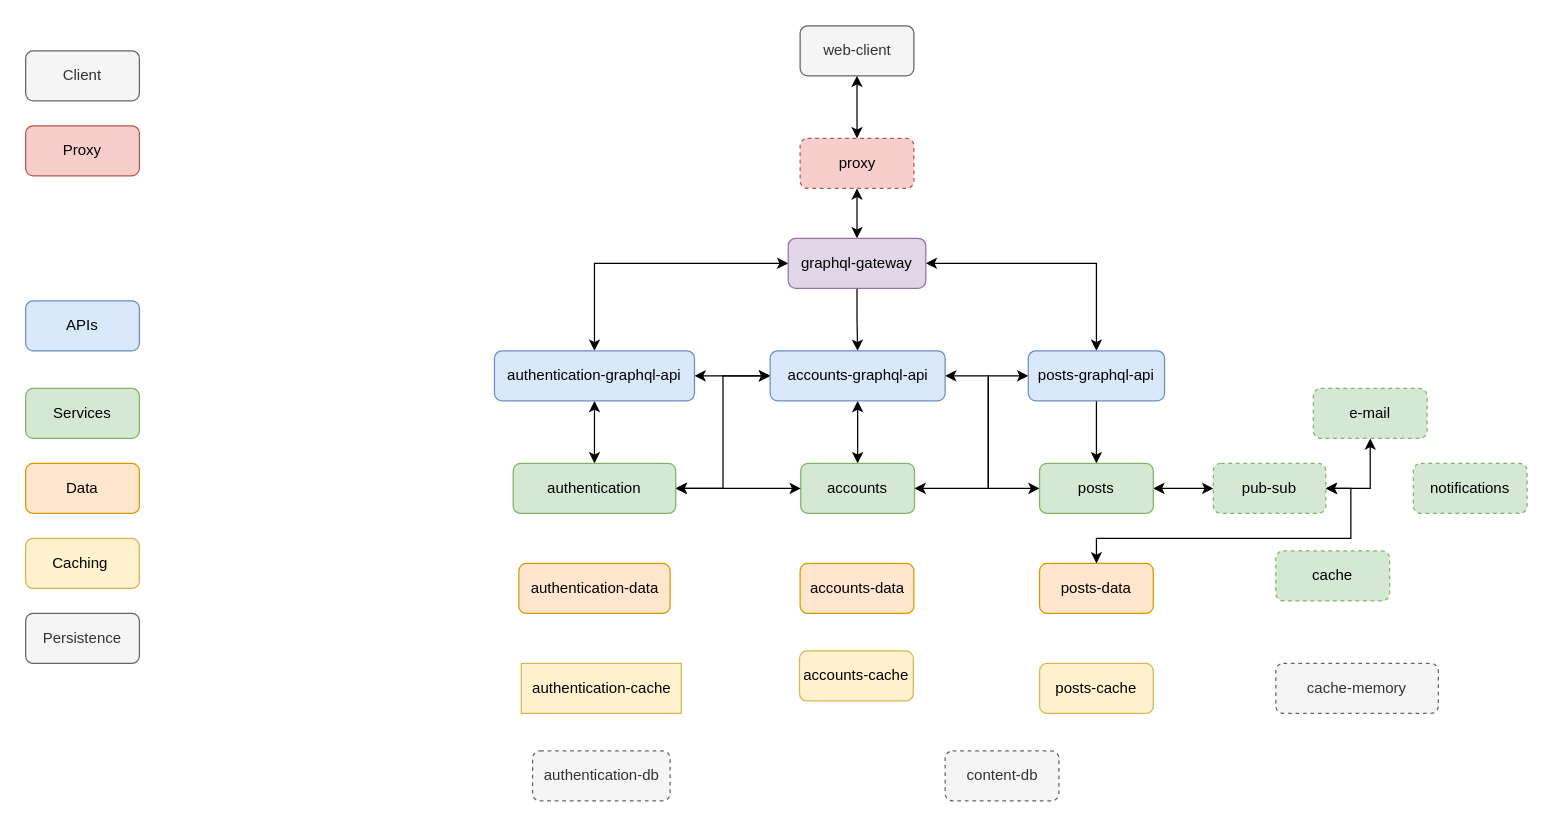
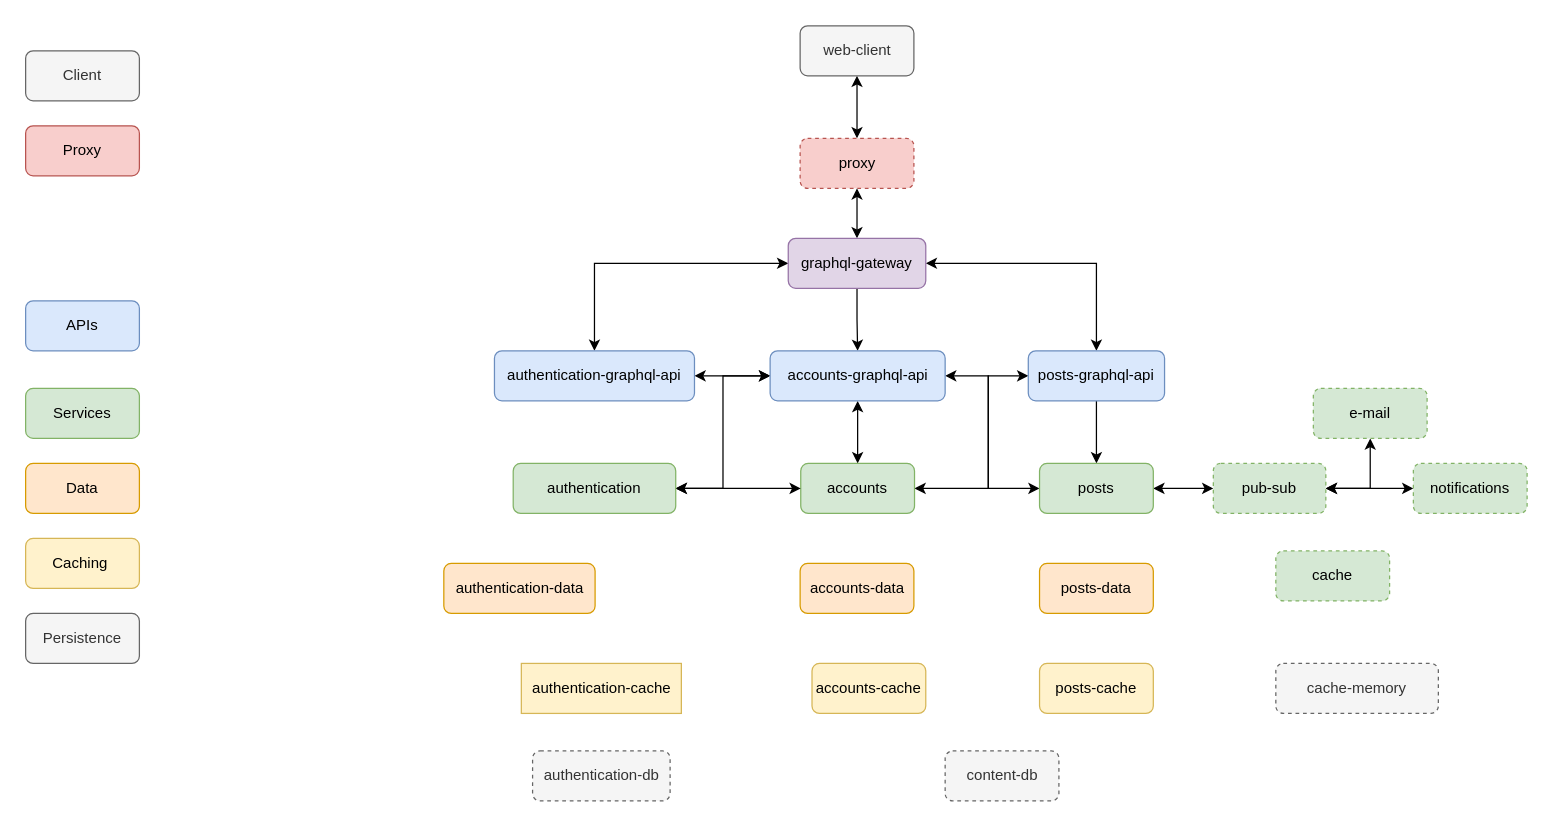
(594, 432) -> none
(1238, 538) -> (1388, 488)
(594, 588) -> (519, 588)
(856, 676) -> (869, 688)
